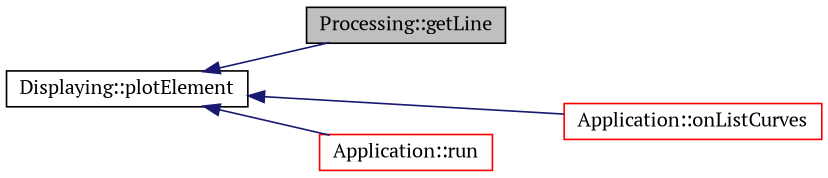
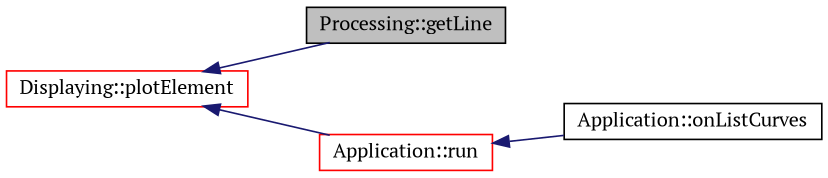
(127, 89) -> (127, 89)
(414, 105) -> (537, 138)
(693, 121) -> (693, 121)
